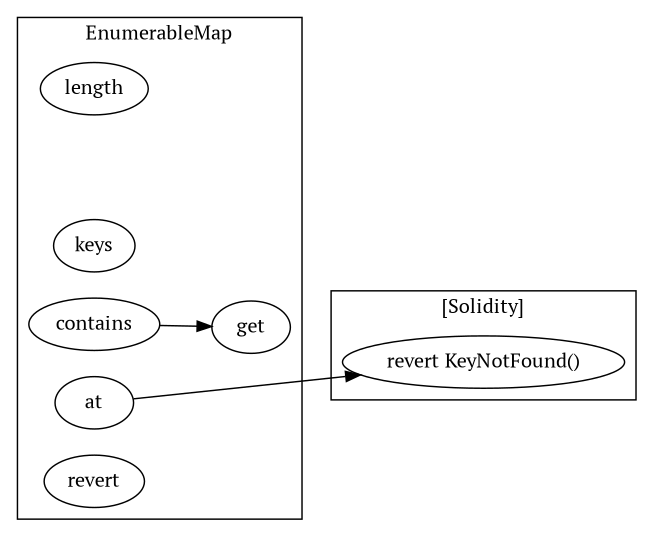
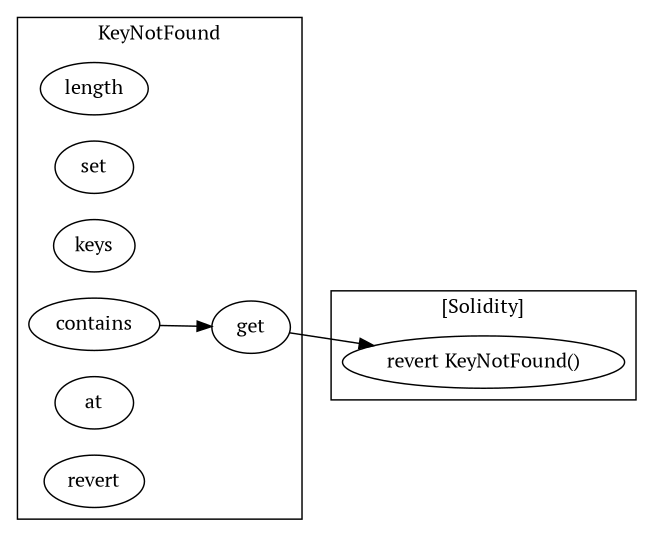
(160, 34) -> (160, 34)
none -> (94, 167)
(239, 388) -> (321, 338)
